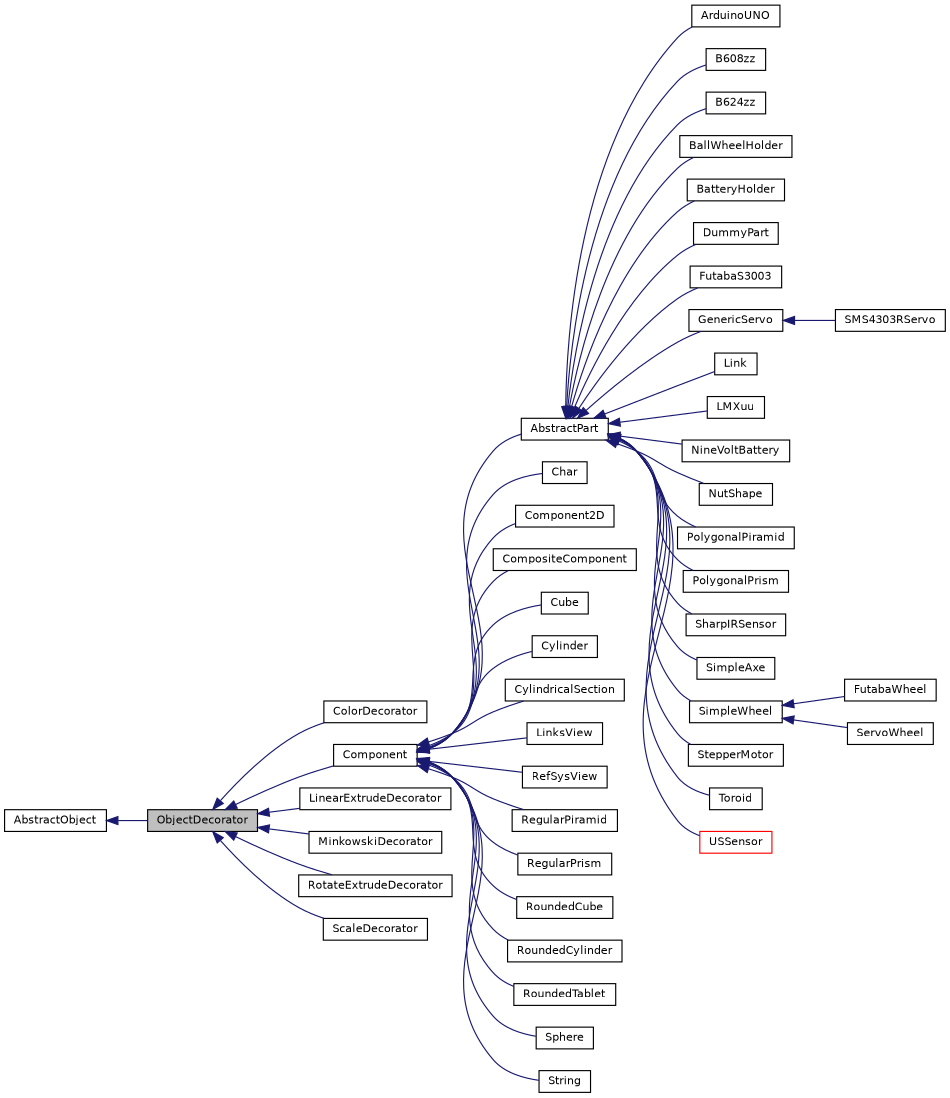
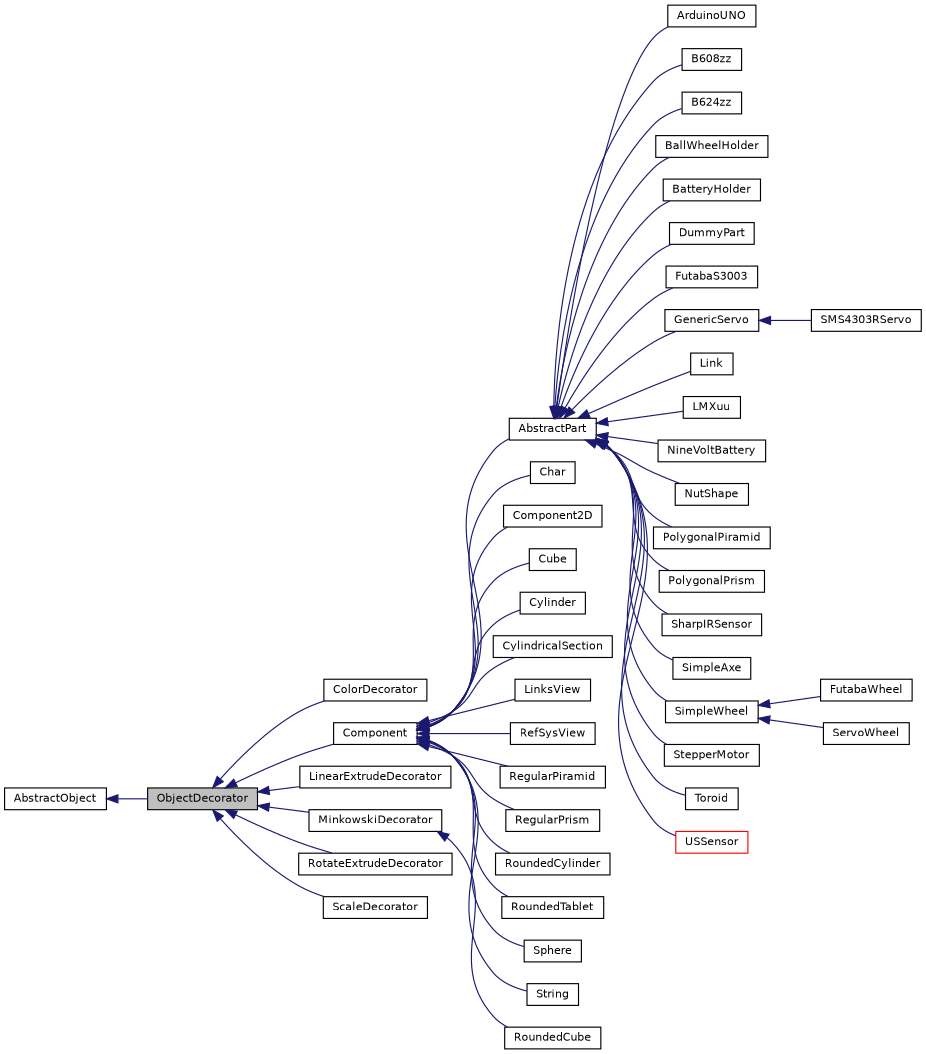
(565, 560) -> none
(473, 831) -> (472, 955)
